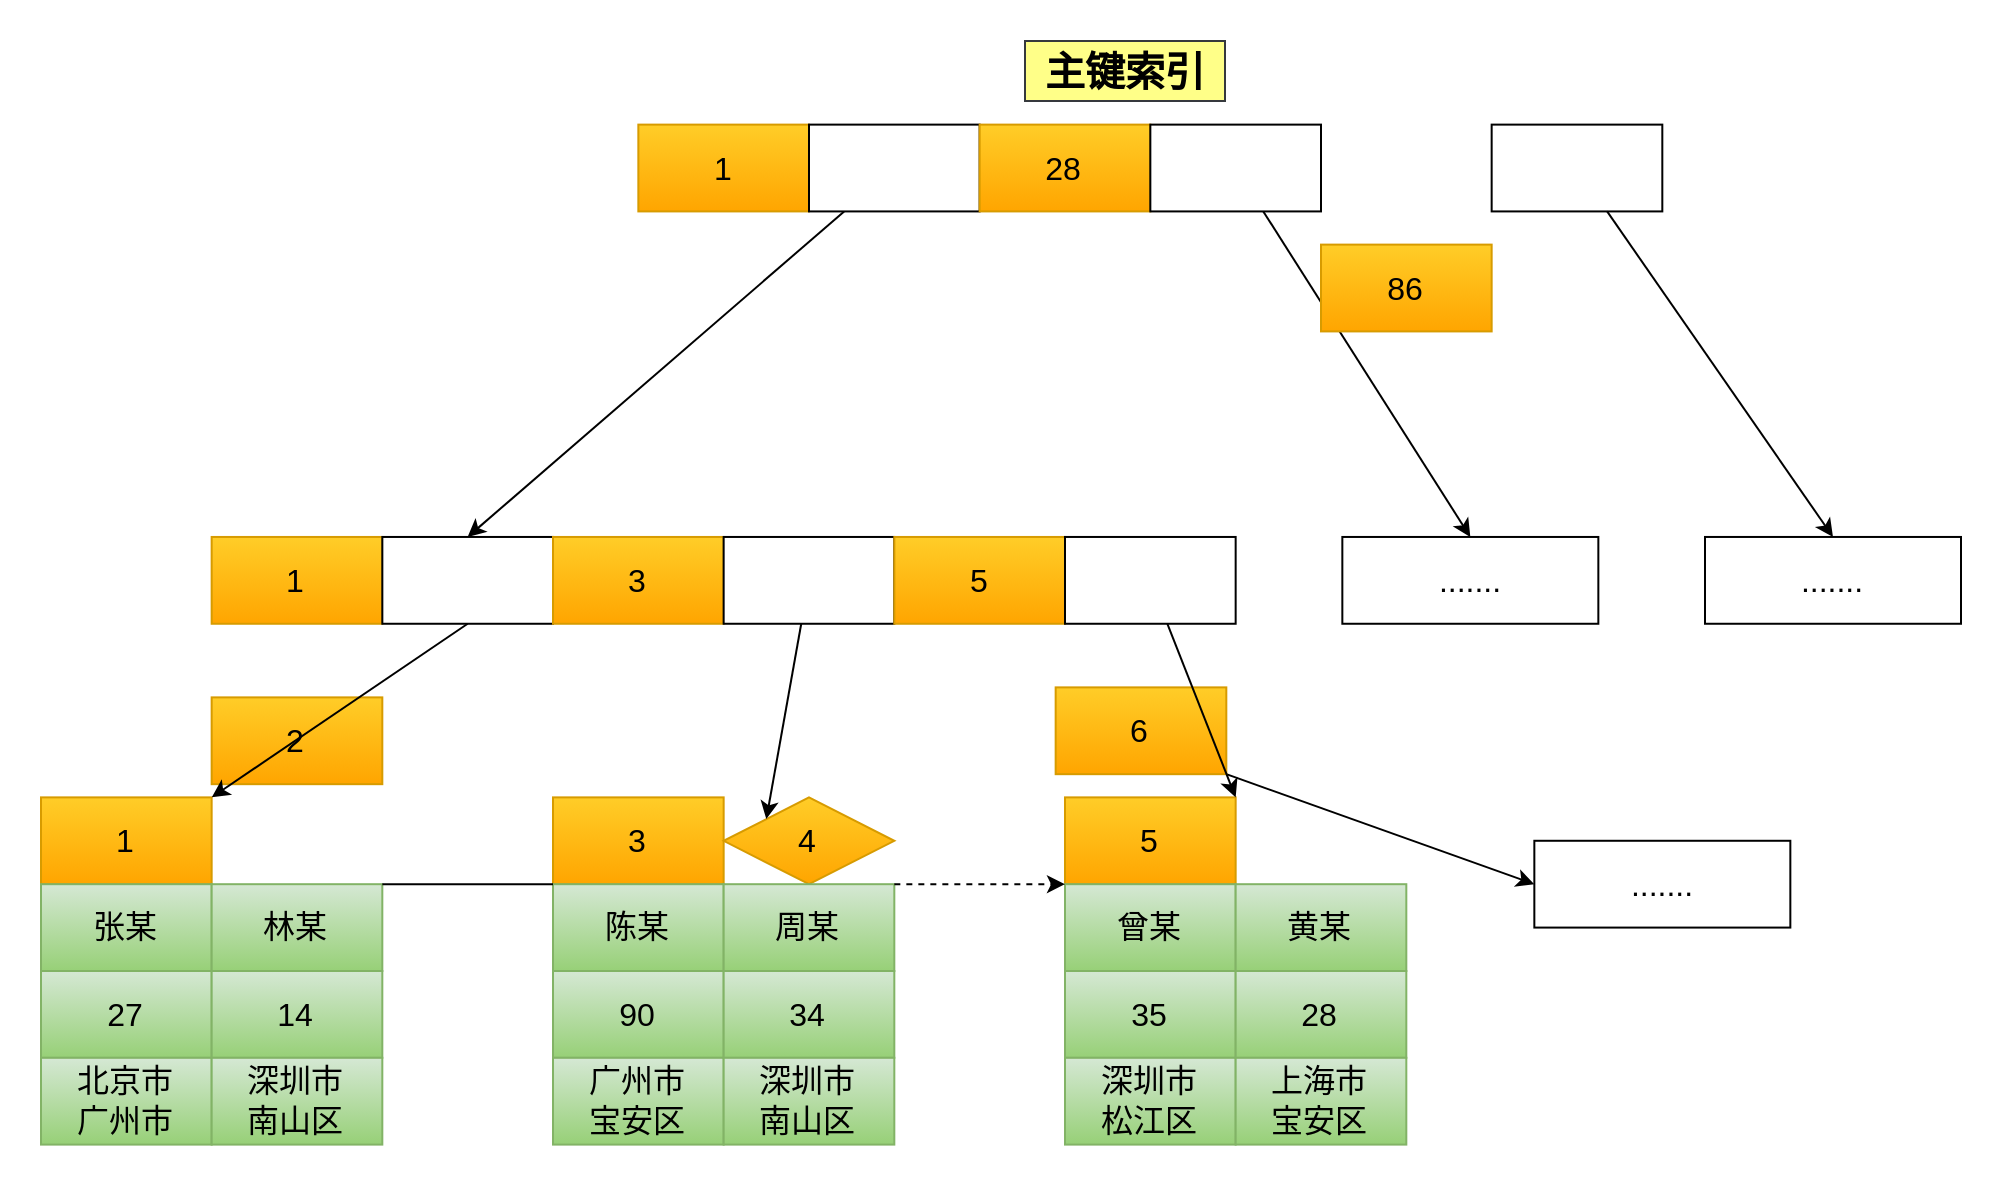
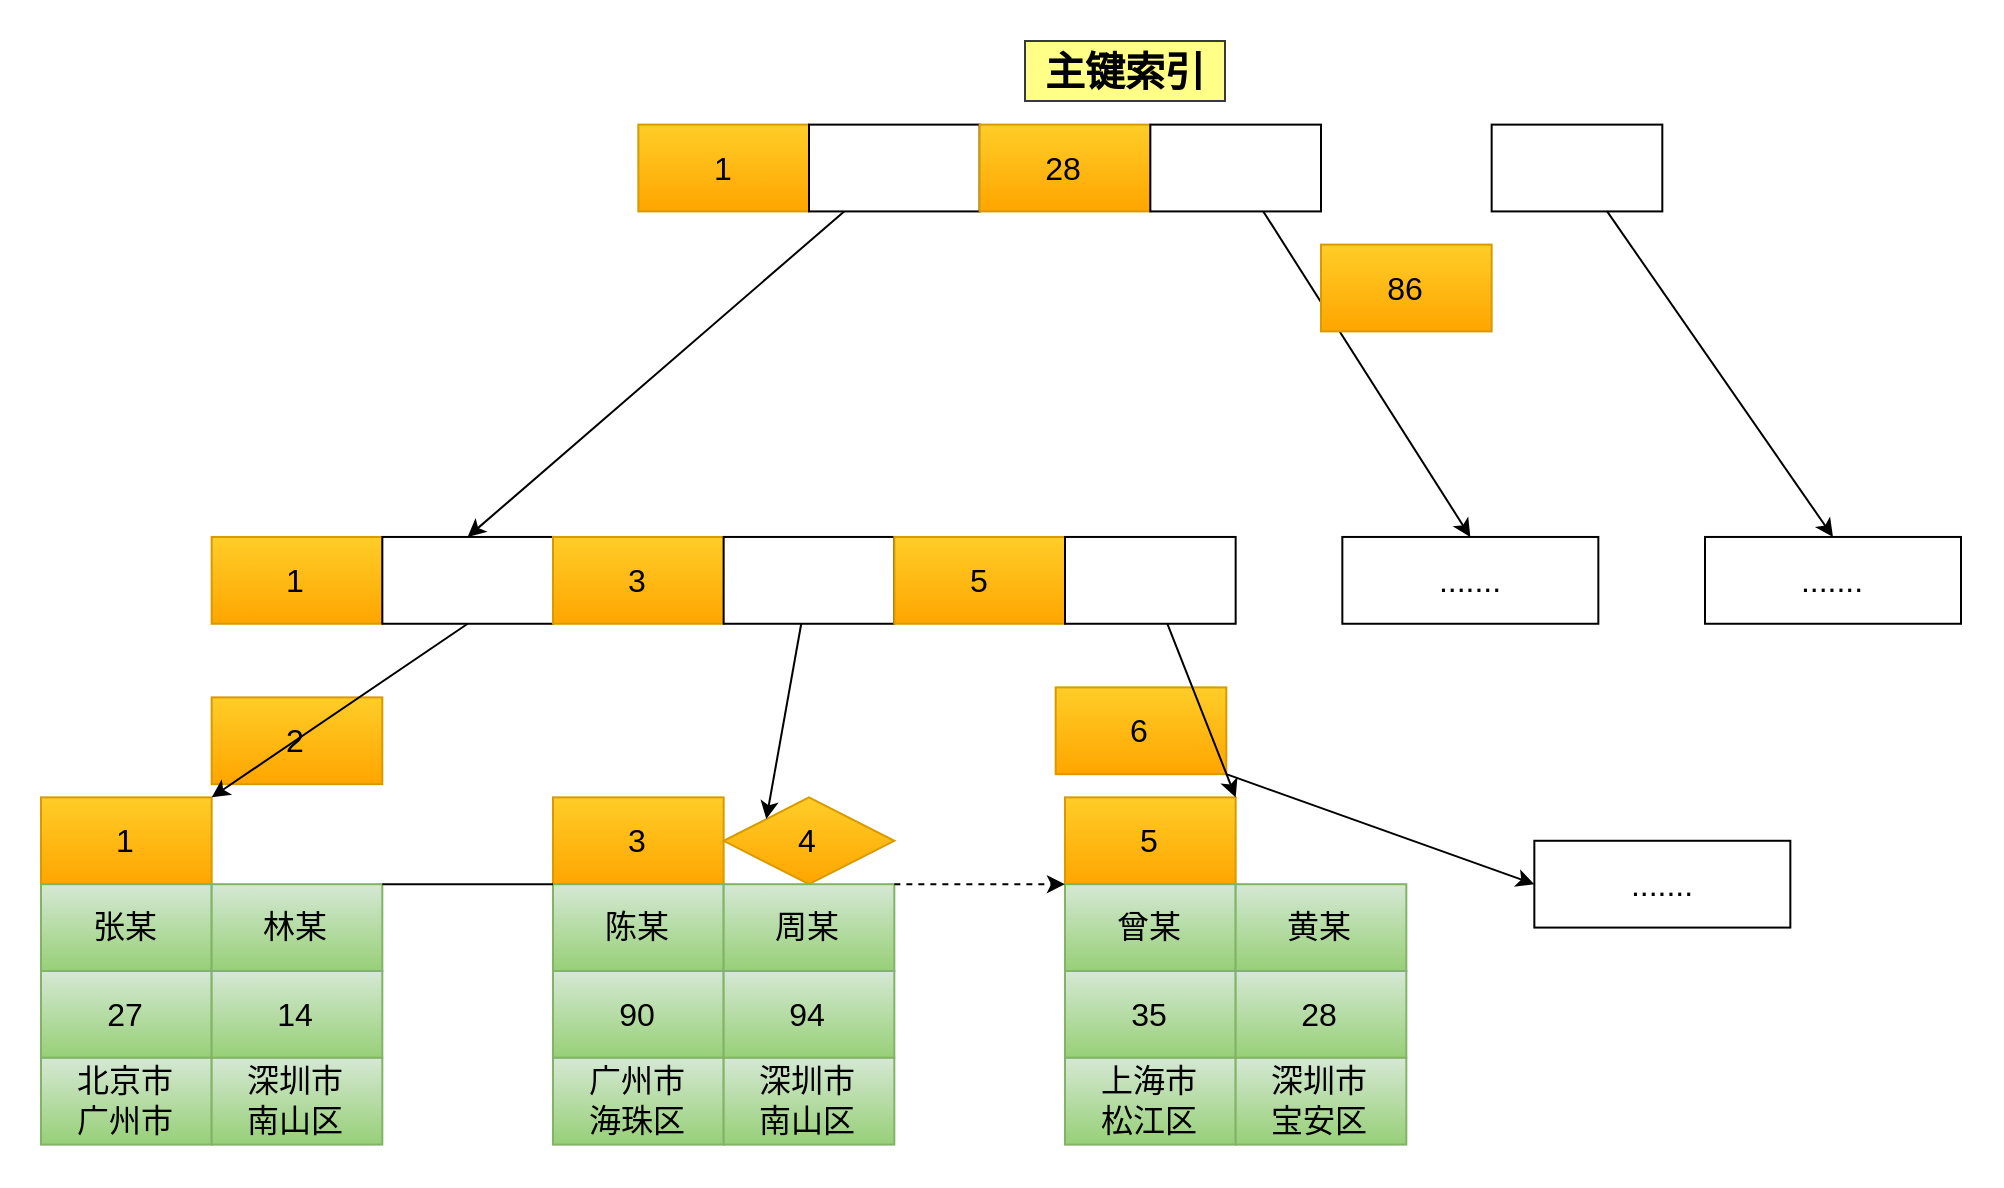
(808, 1015) -> (808, 1015)
(638, 1101) -> (638, 1101)
(1150, 1101) -> (1150, 1101)
(1320, 1101) -> (1320, 1101)
